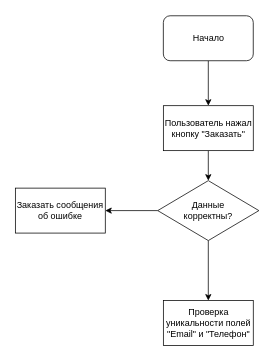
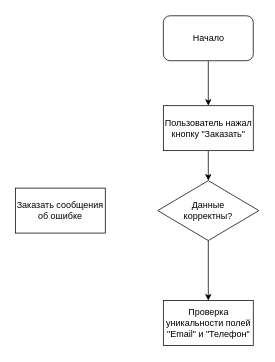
(135, 210) -> none
